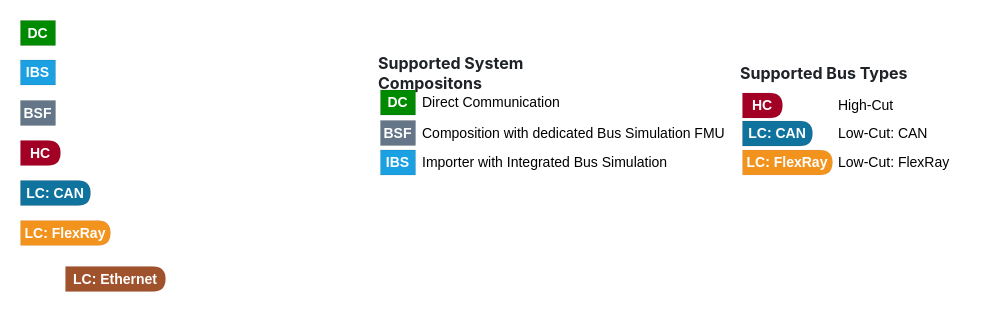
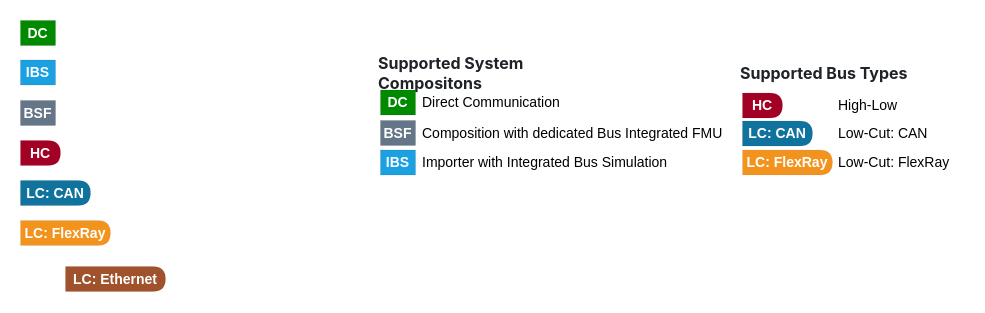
(868, 106) -> (868, 106)
(577, 134) -> (583, 134)
